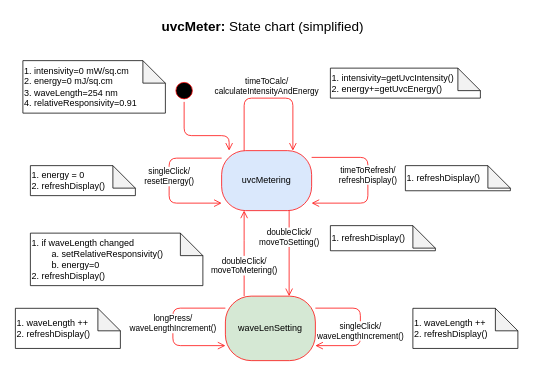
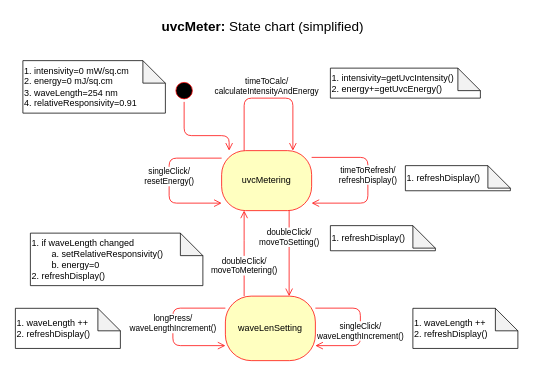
(83, 180) -> none
(267, 180) -> (267, 180)
(270, 328) -> (270, 328)
